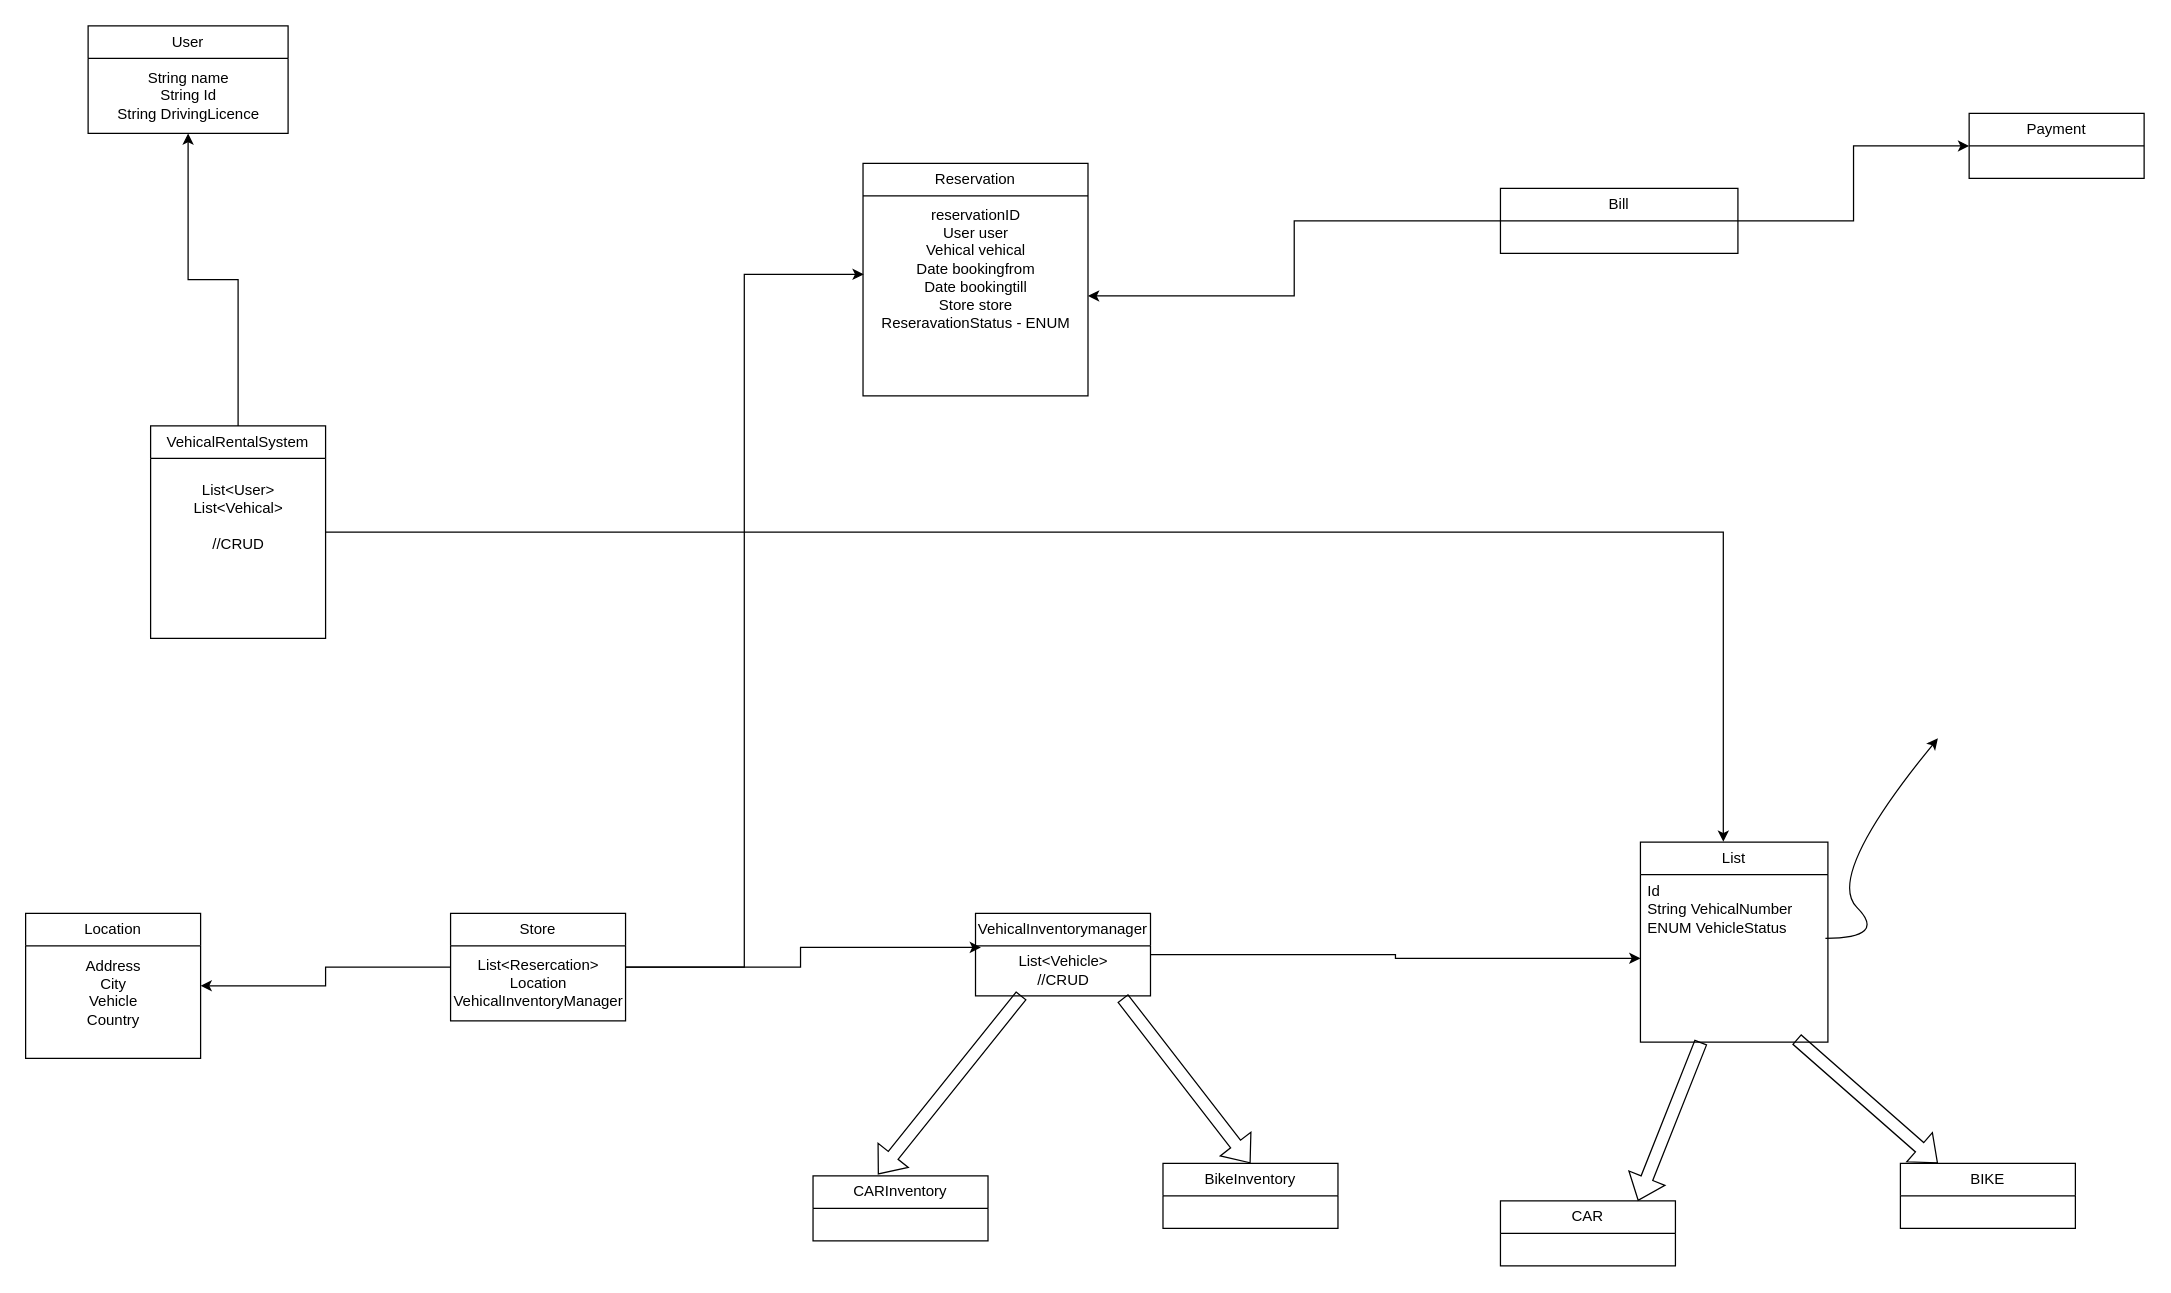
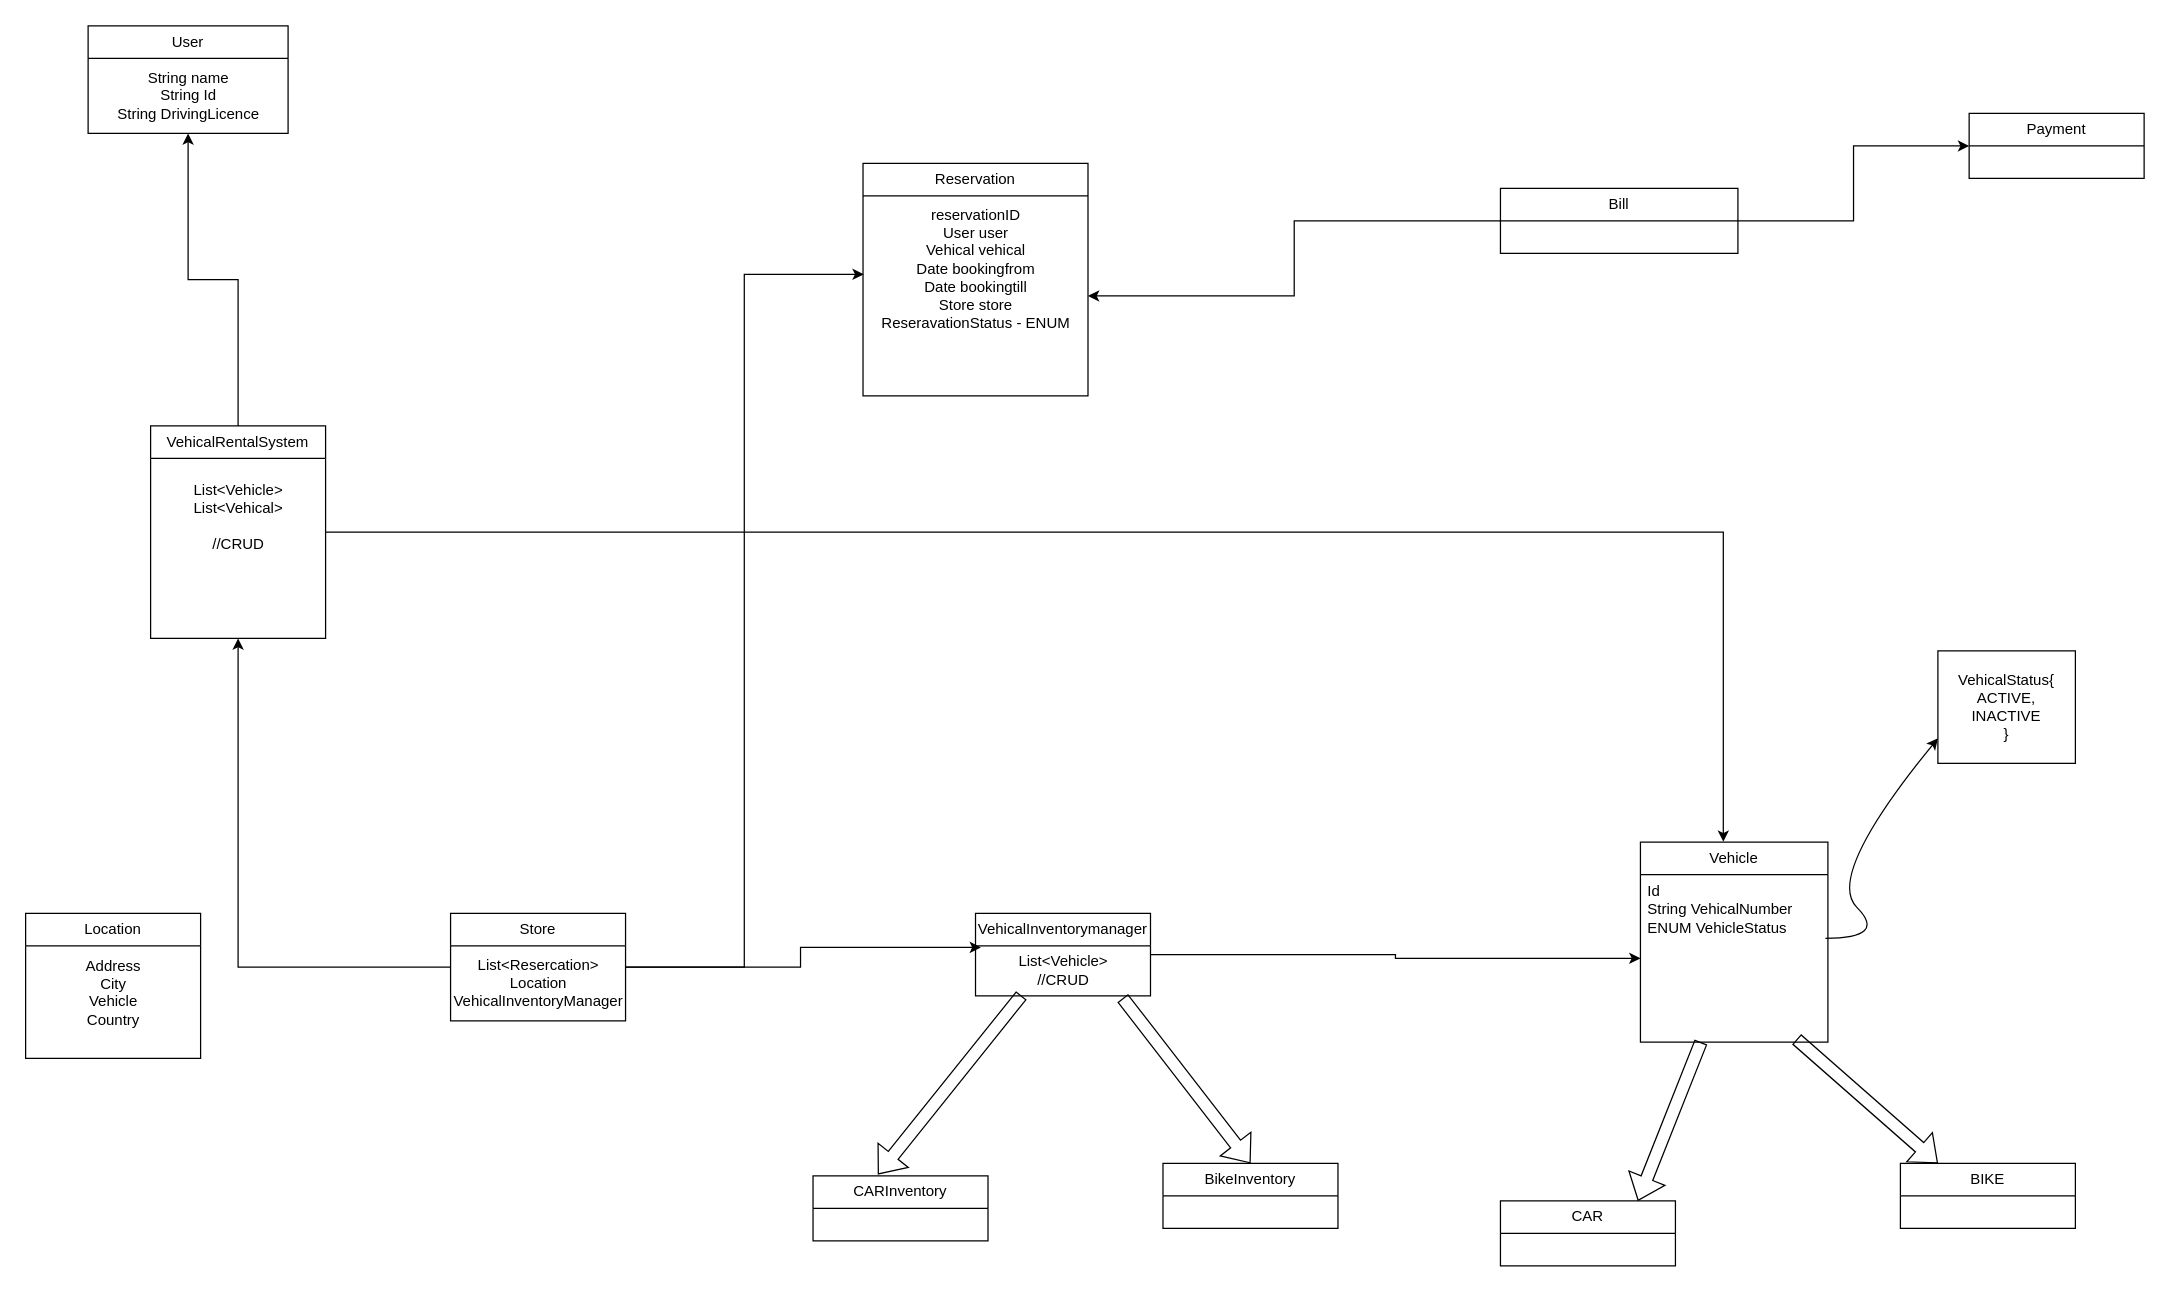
(239, 517) -> (239, 517)
none -> (2007, 707)
(1734, 858) -> (1734, 858)
(277, 986) -> (238, 852)
